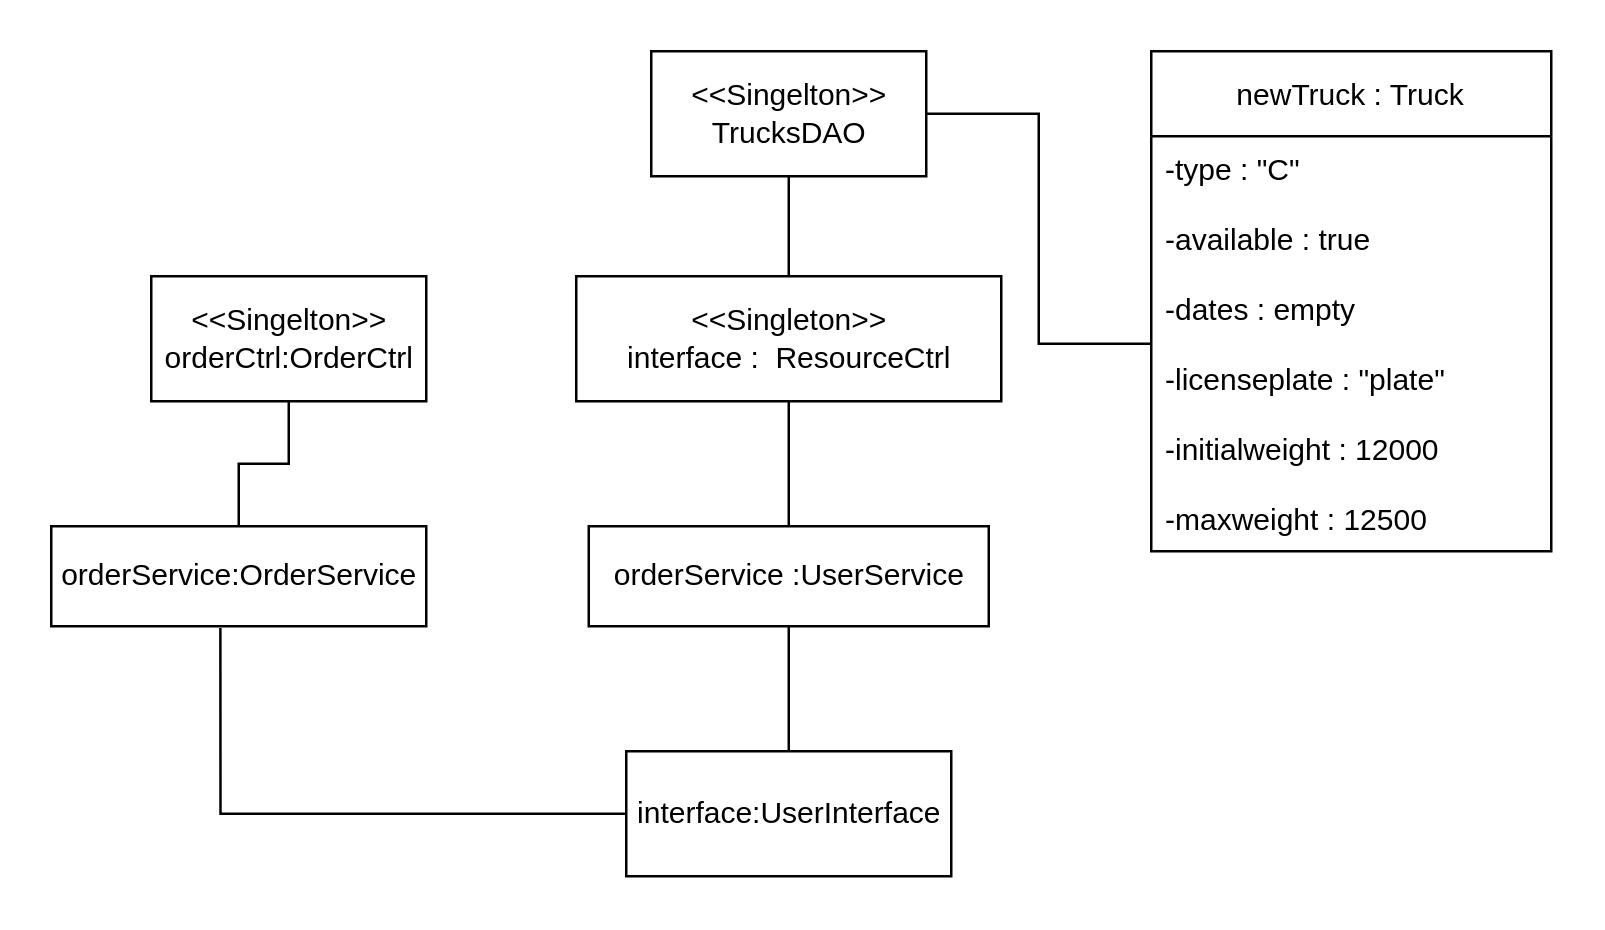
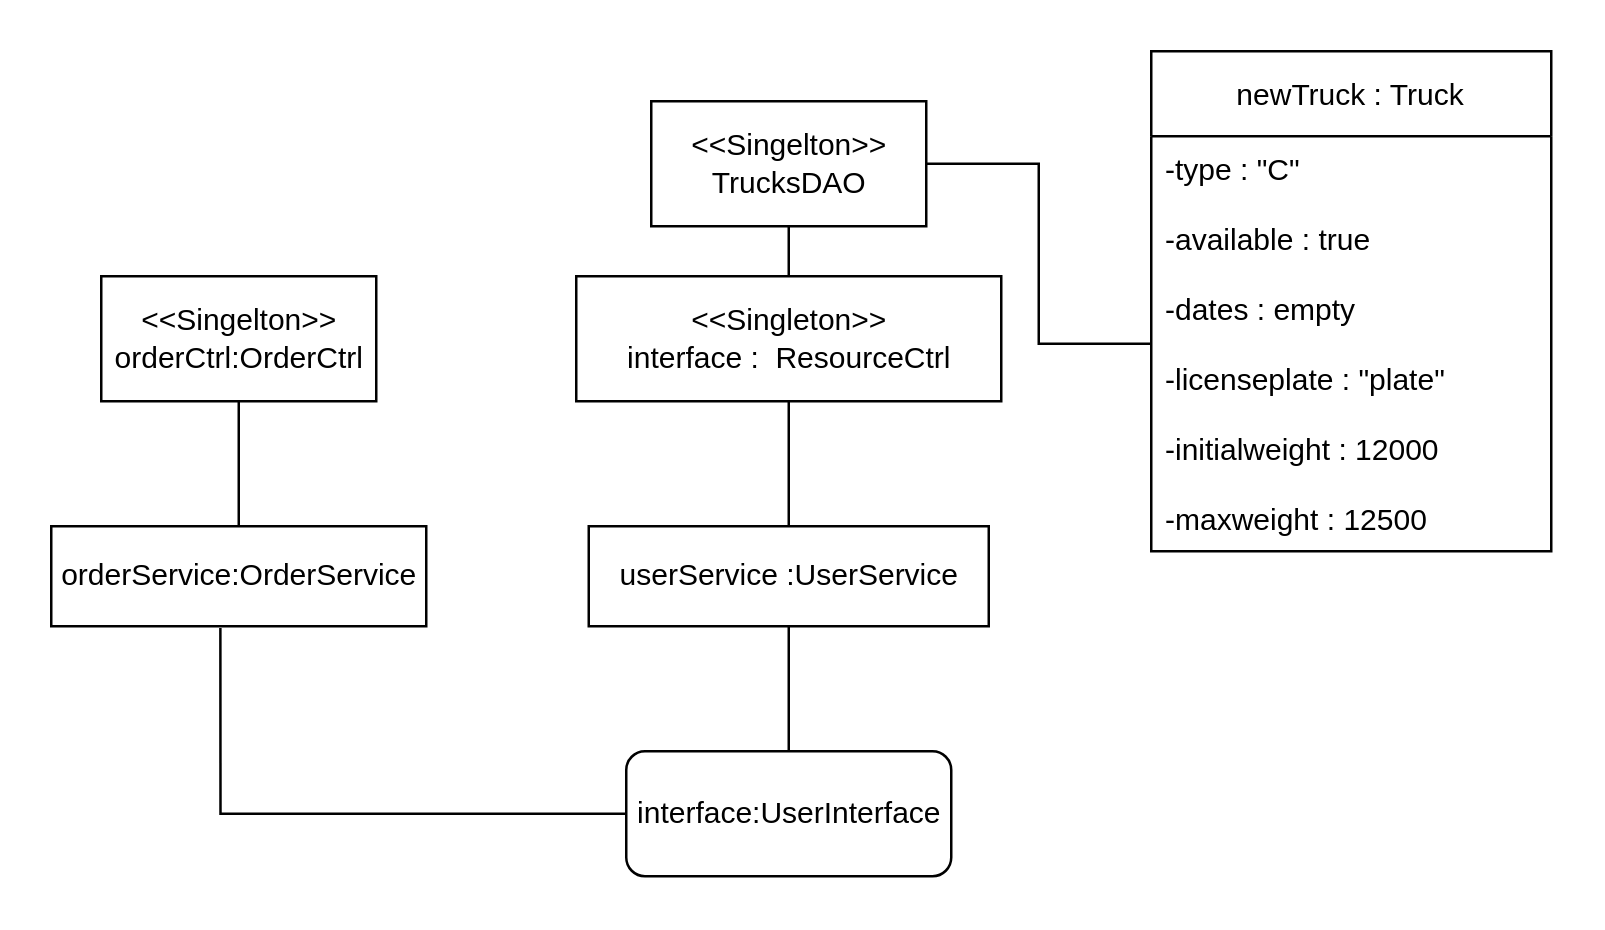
(789, 114) -> (789, 164)
(289, 339) -> (239, 339)
(790, 576) -> (790, 576)
(789, 814) -> (789, 814)
